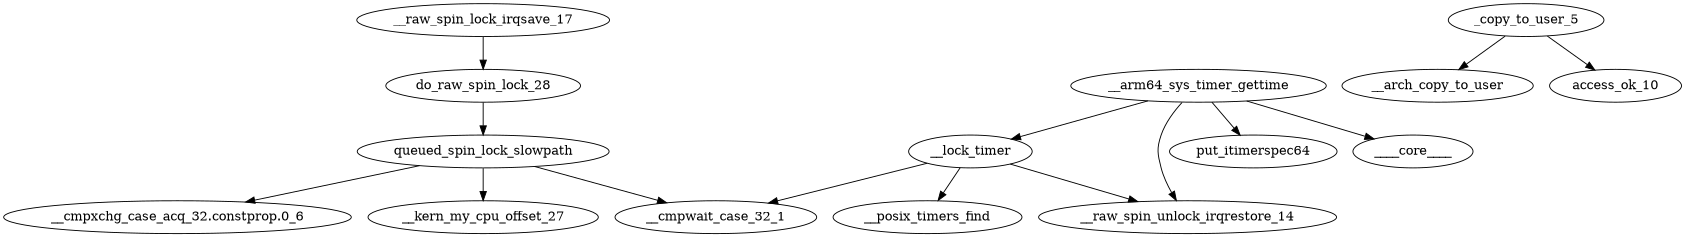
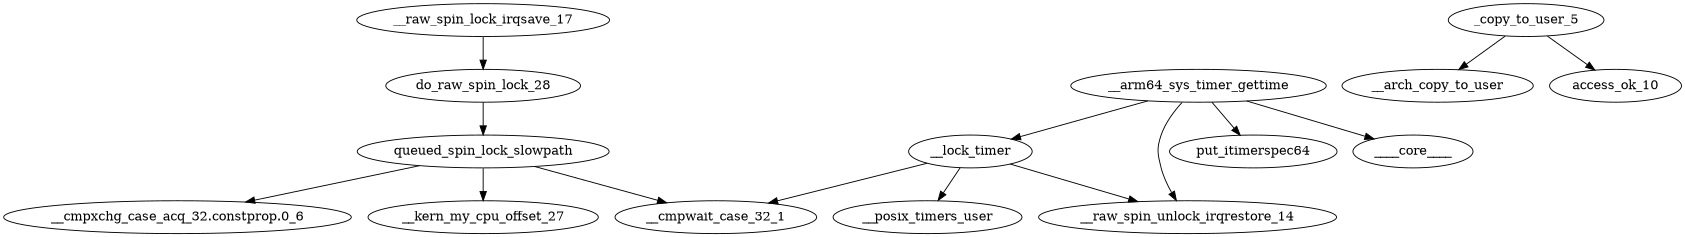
(928, 217) -> (928, 217)
